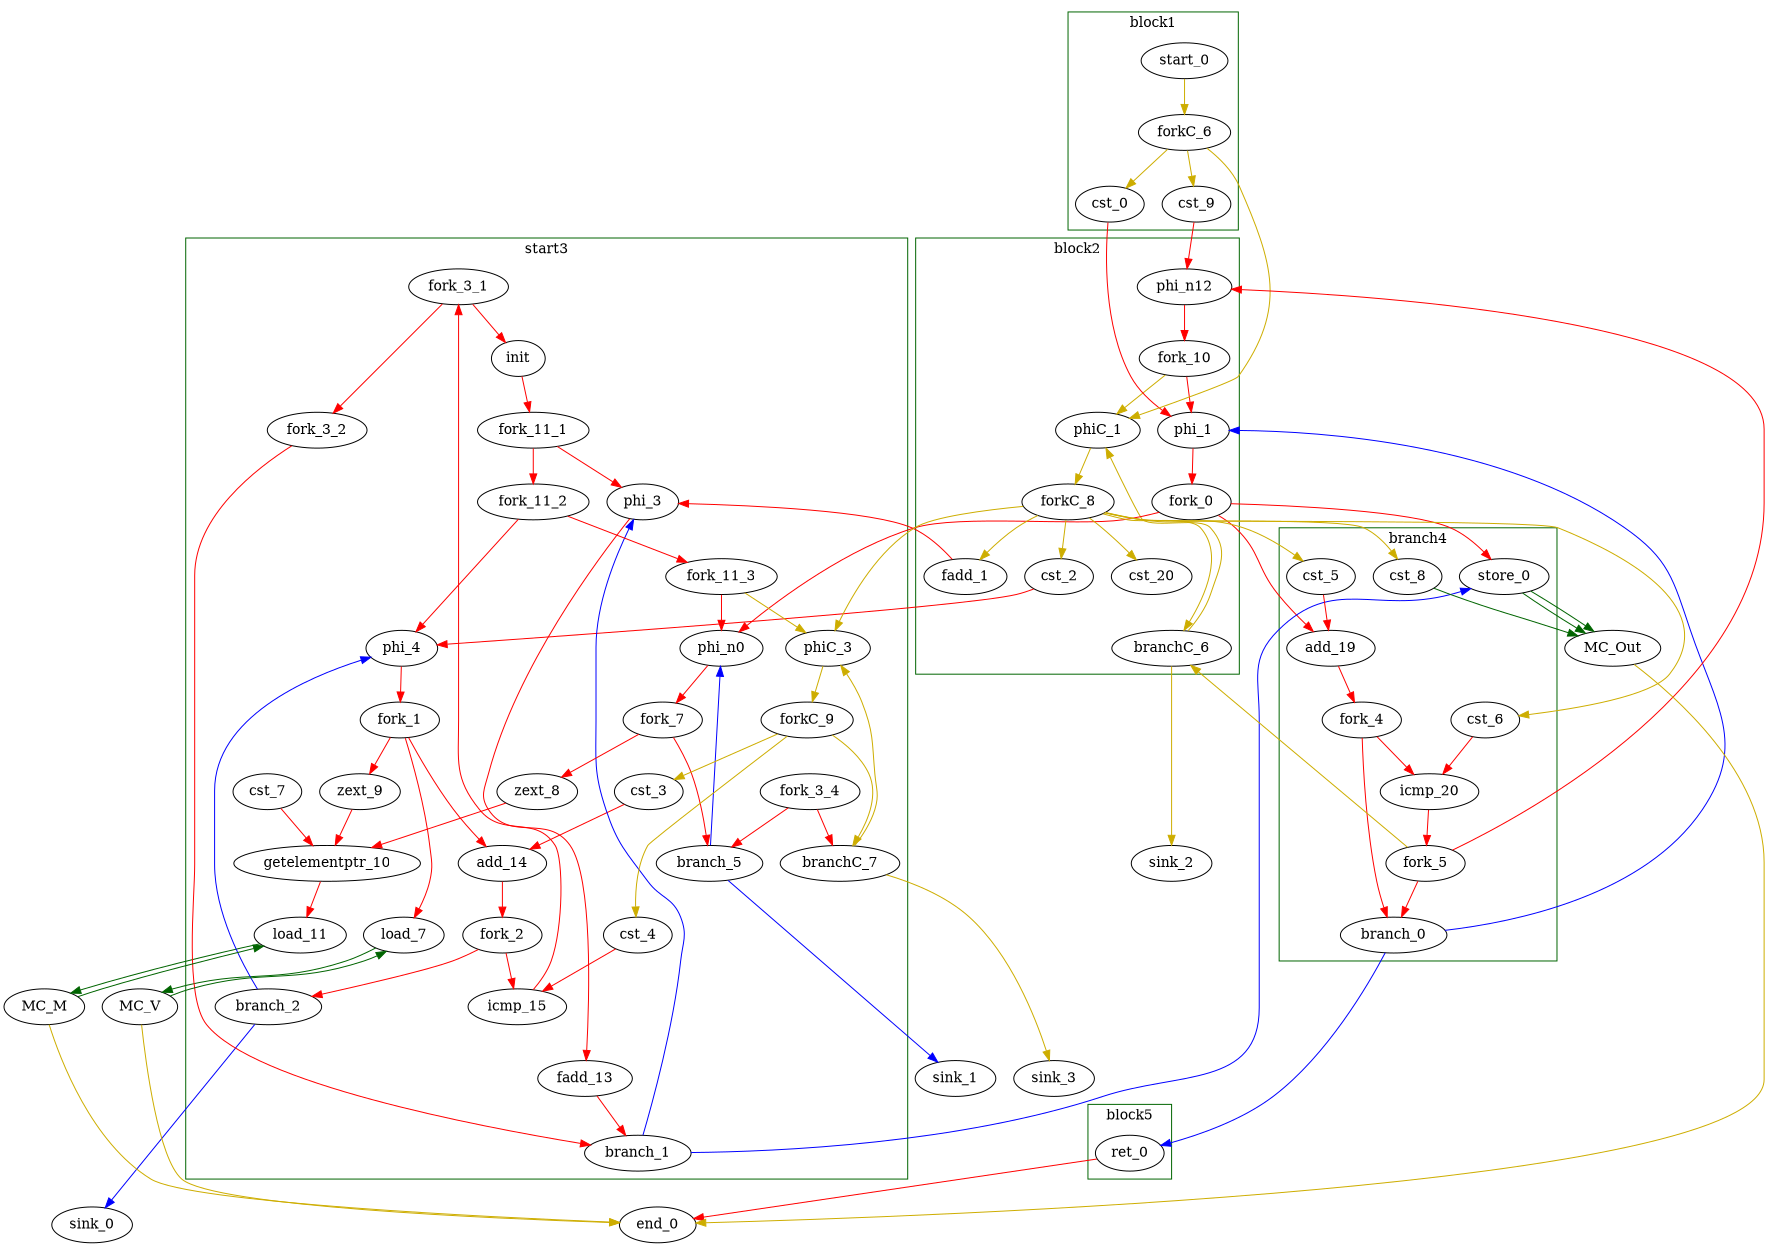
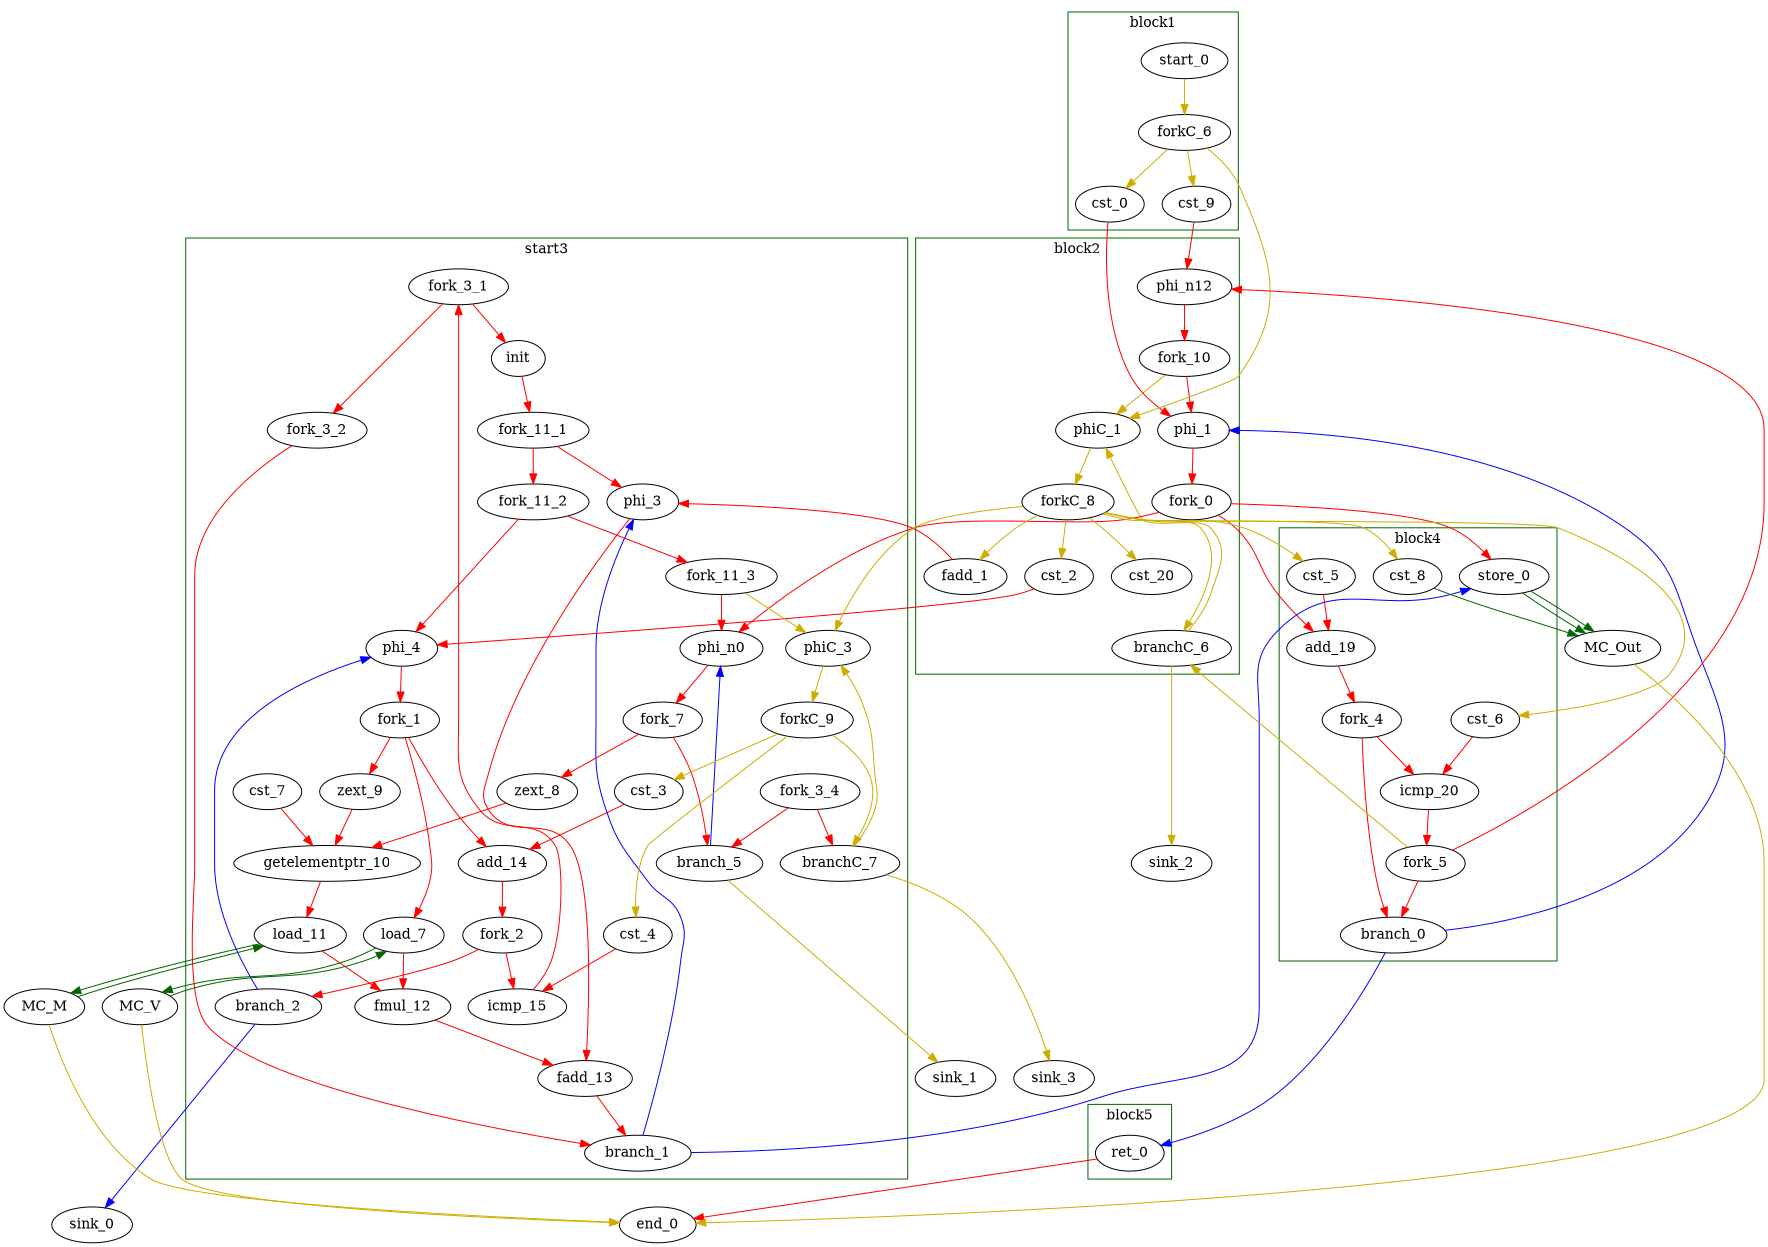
(1418, 539) -> (1418, 539)
(829, 968) -> (829, 968)
none -> (403, 1007)
